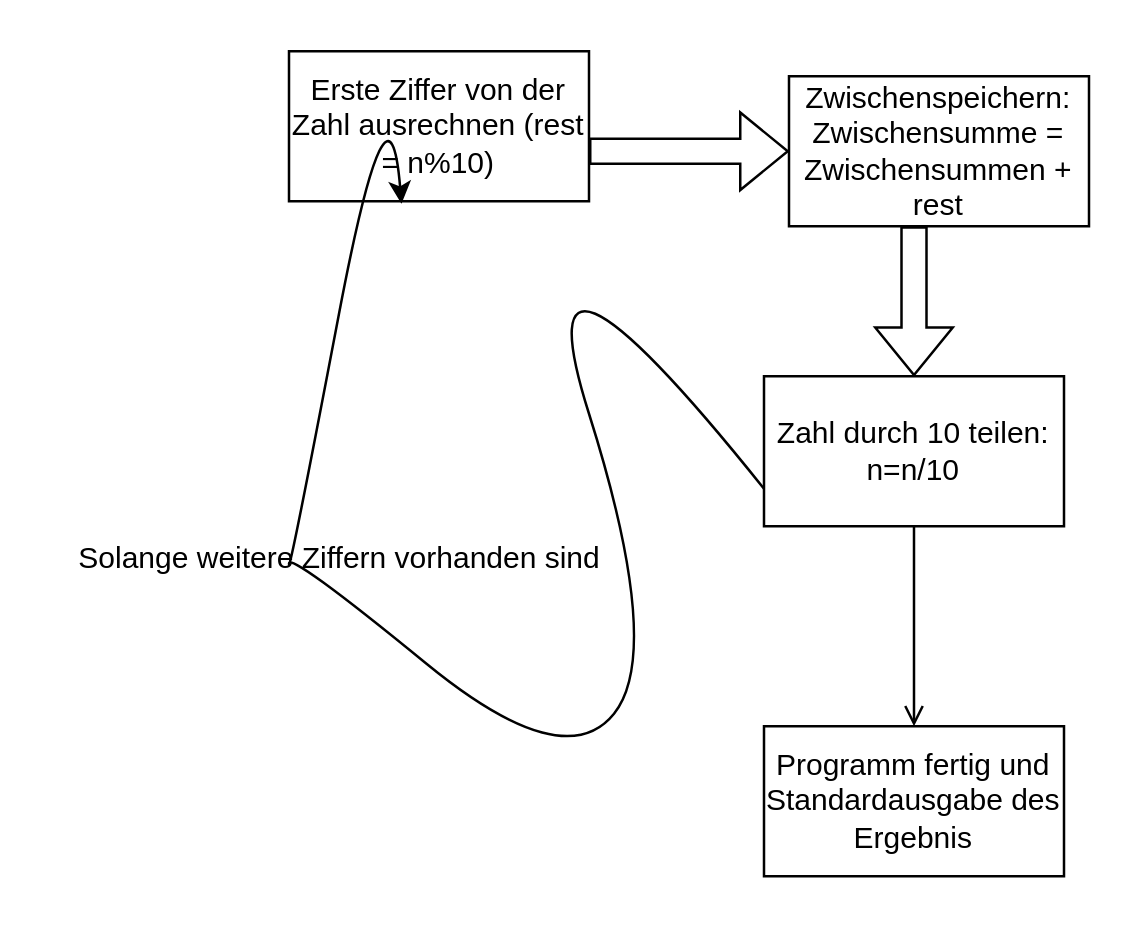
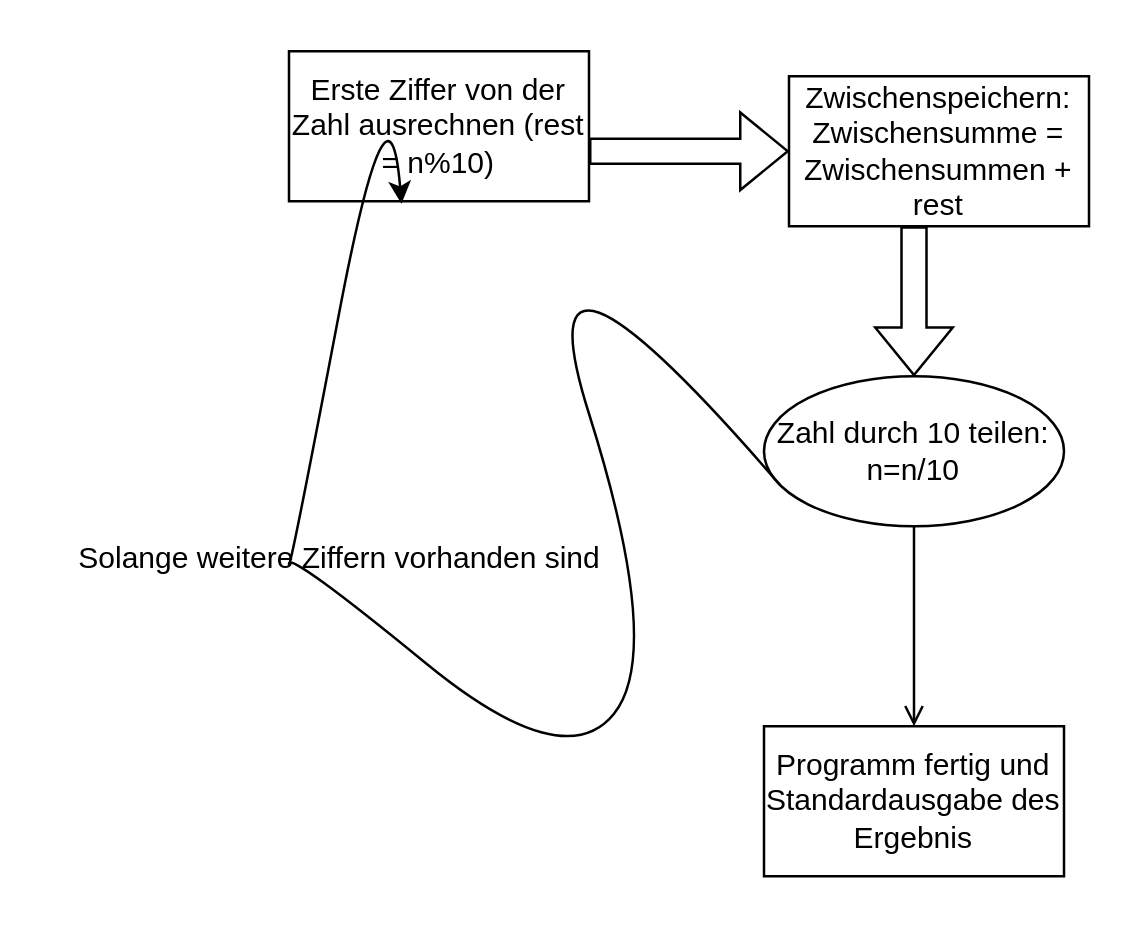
(914, 451) -> (914, 451)
